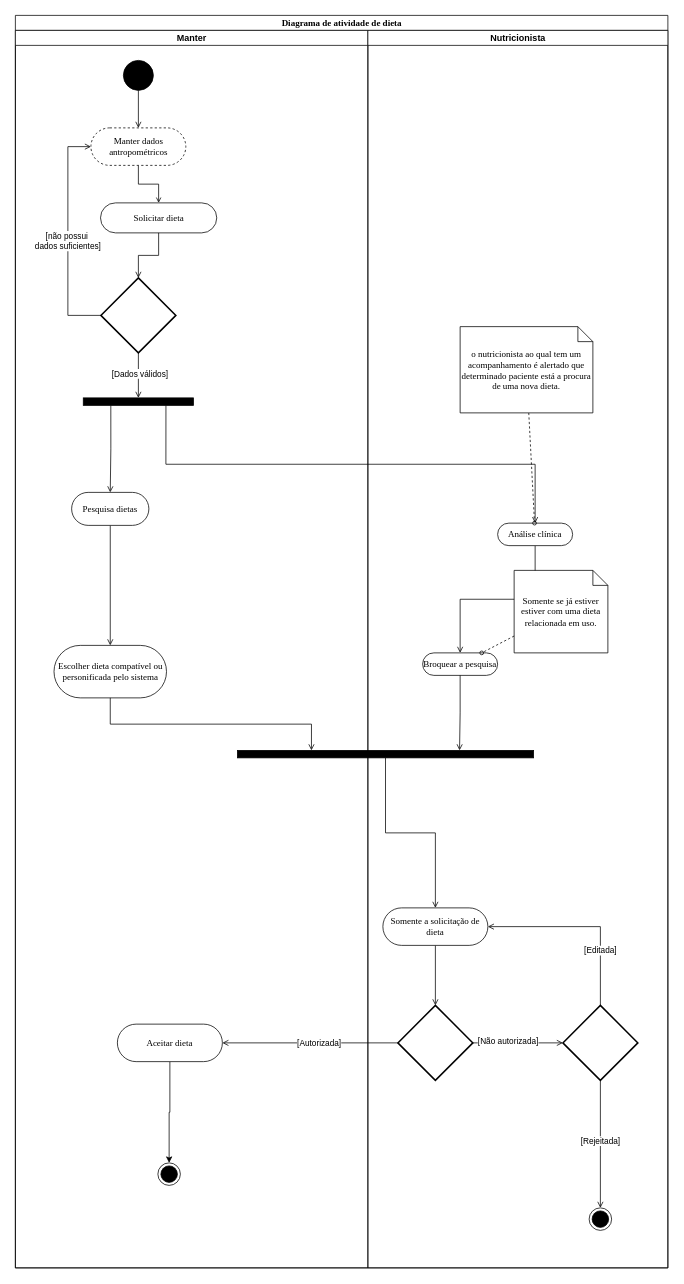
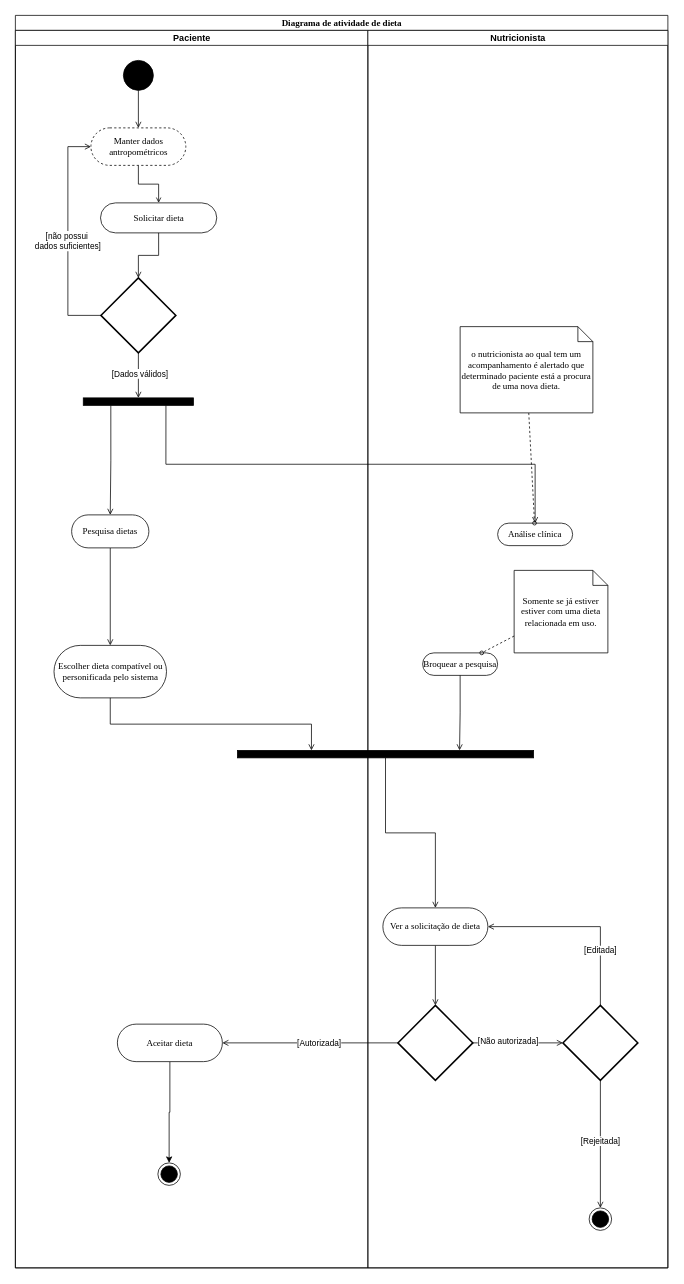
(192, 38) -> (192, 38)
(110, 509) -> (110, 531)
(462, 599) -> none
(435, 927) -> (435, 927)
